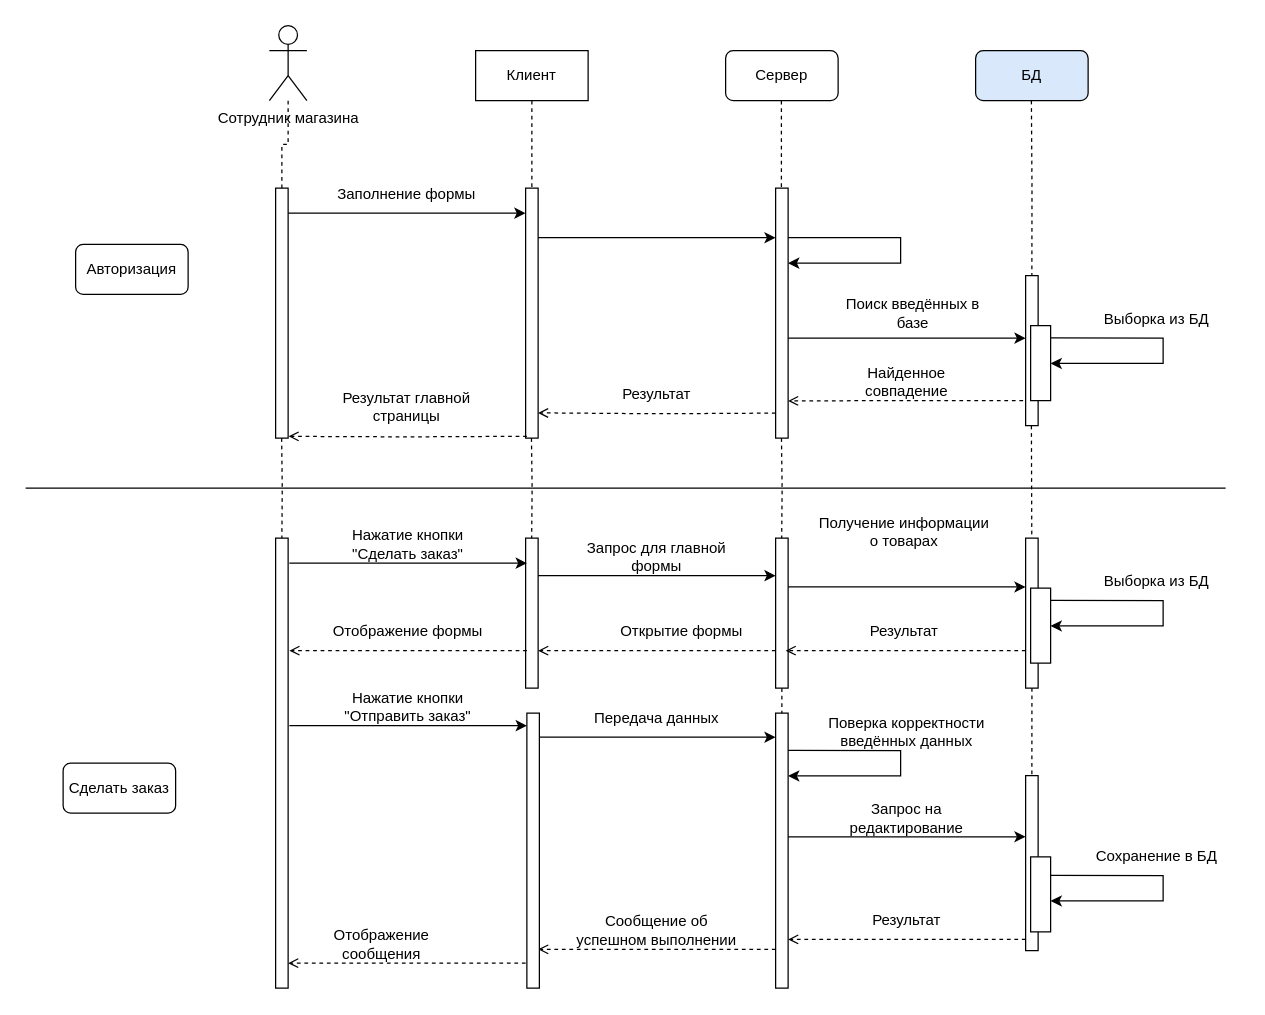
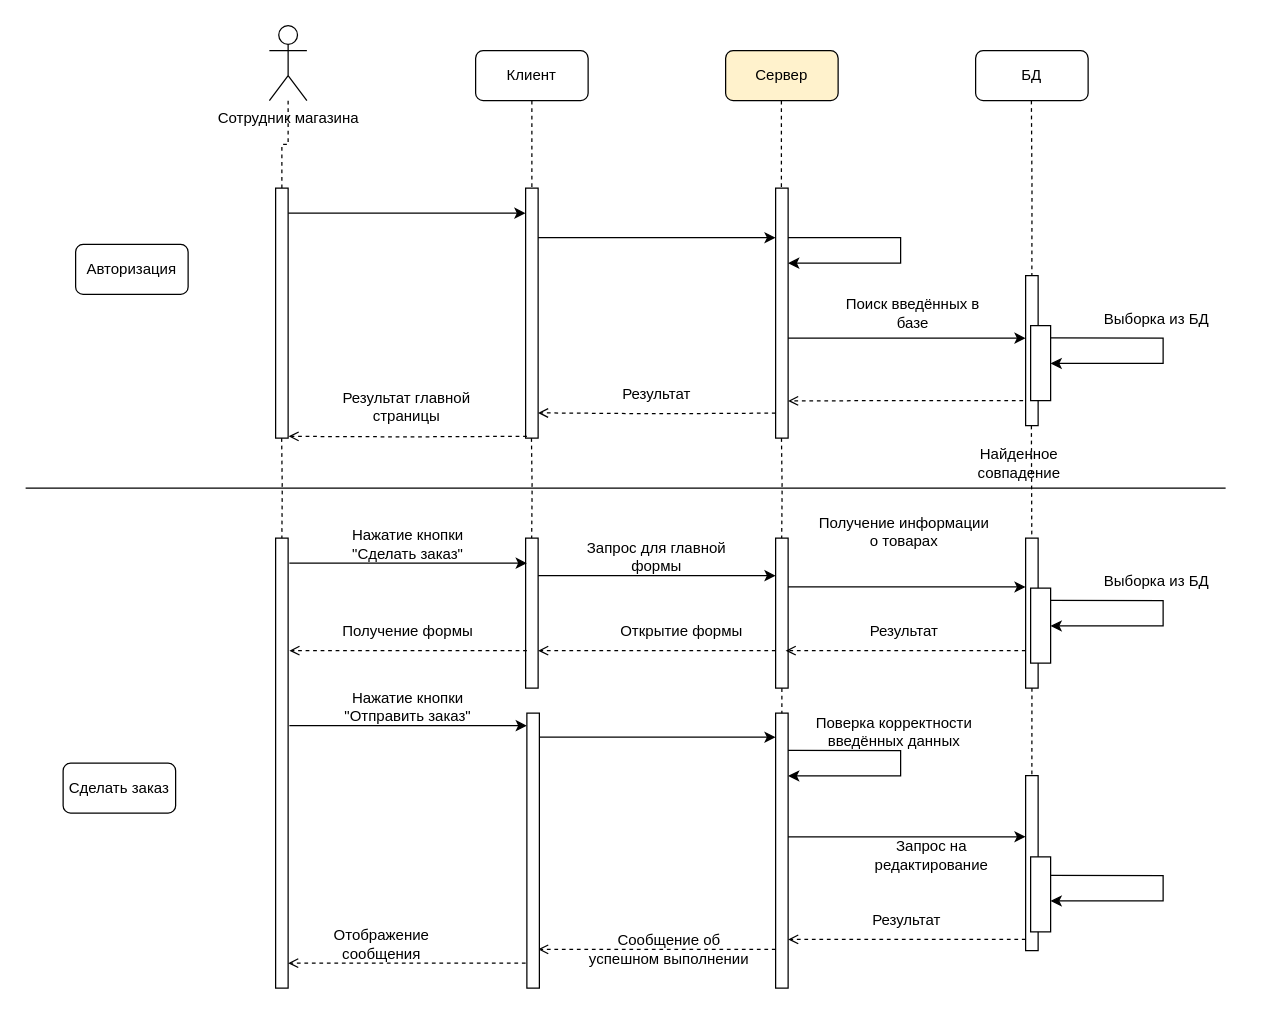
(532, 76) -> (532, 76)
(782, 76) -> (782, 76)
(1032, 76) -> (1032, 76)
(407, 194) -> none
(907, 382) -> (1019, 463)
(408, 632) -> (408, 632)
(657, 718) -> none
(907, 732) -> (894, 732)
(907, 818) -> (932, 856)
(1157, 857) -> none
(657, 931) -> (669, 949)
